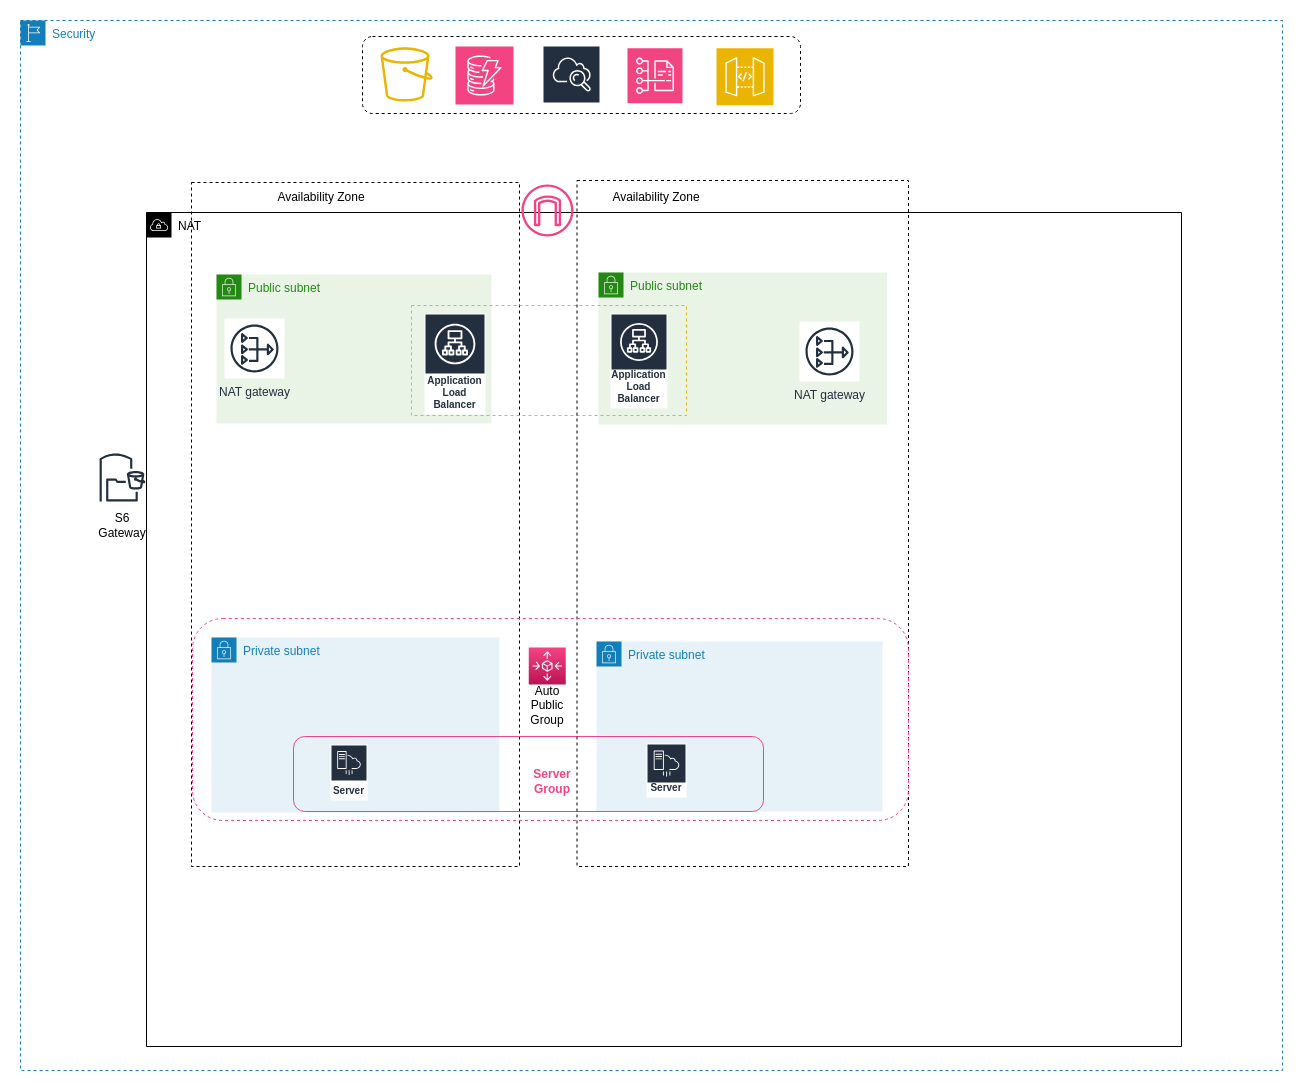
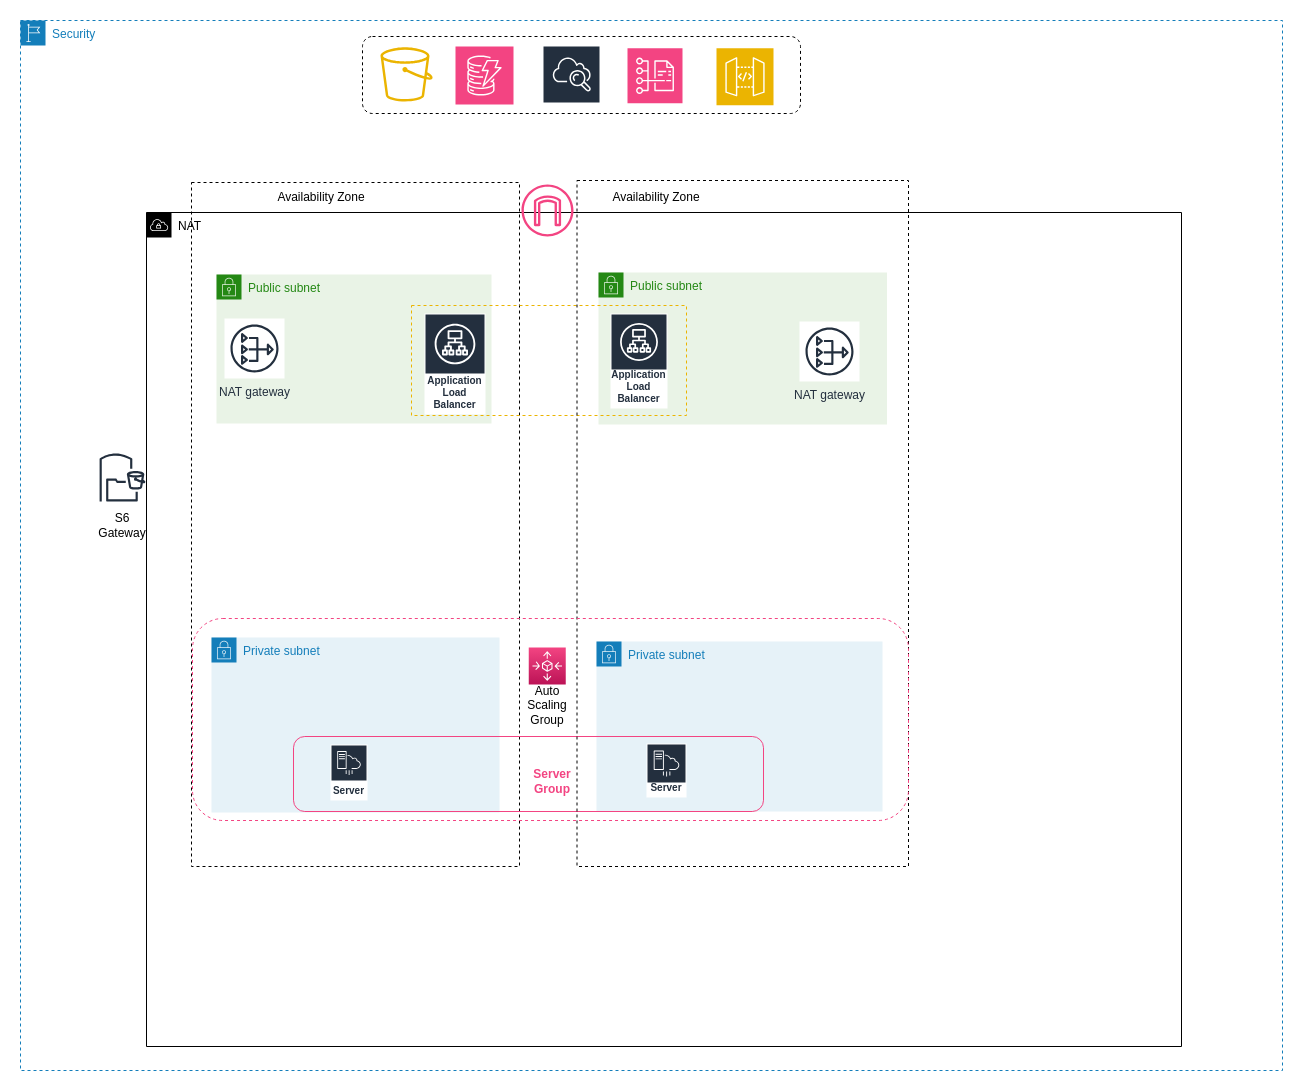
(548, 706) -> (548, 706)
